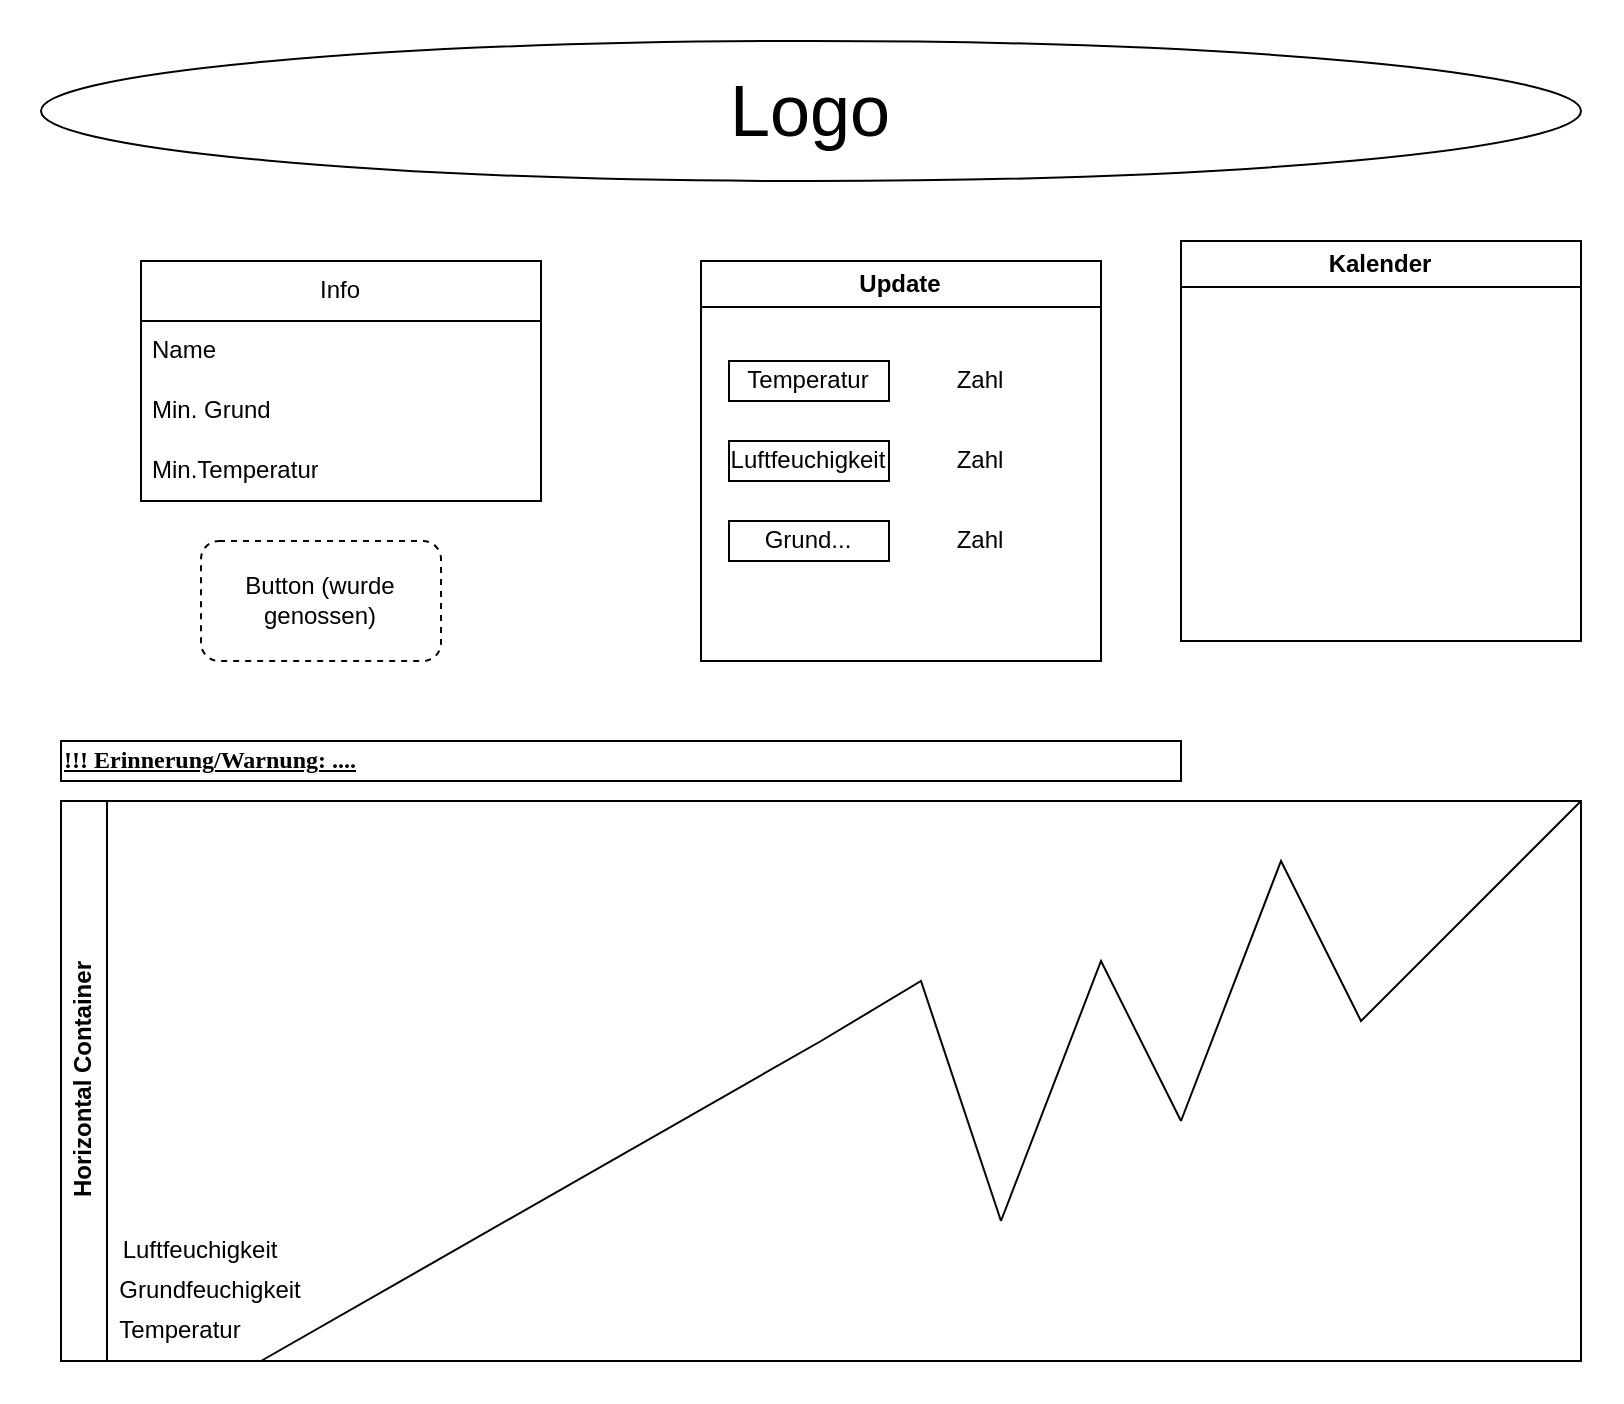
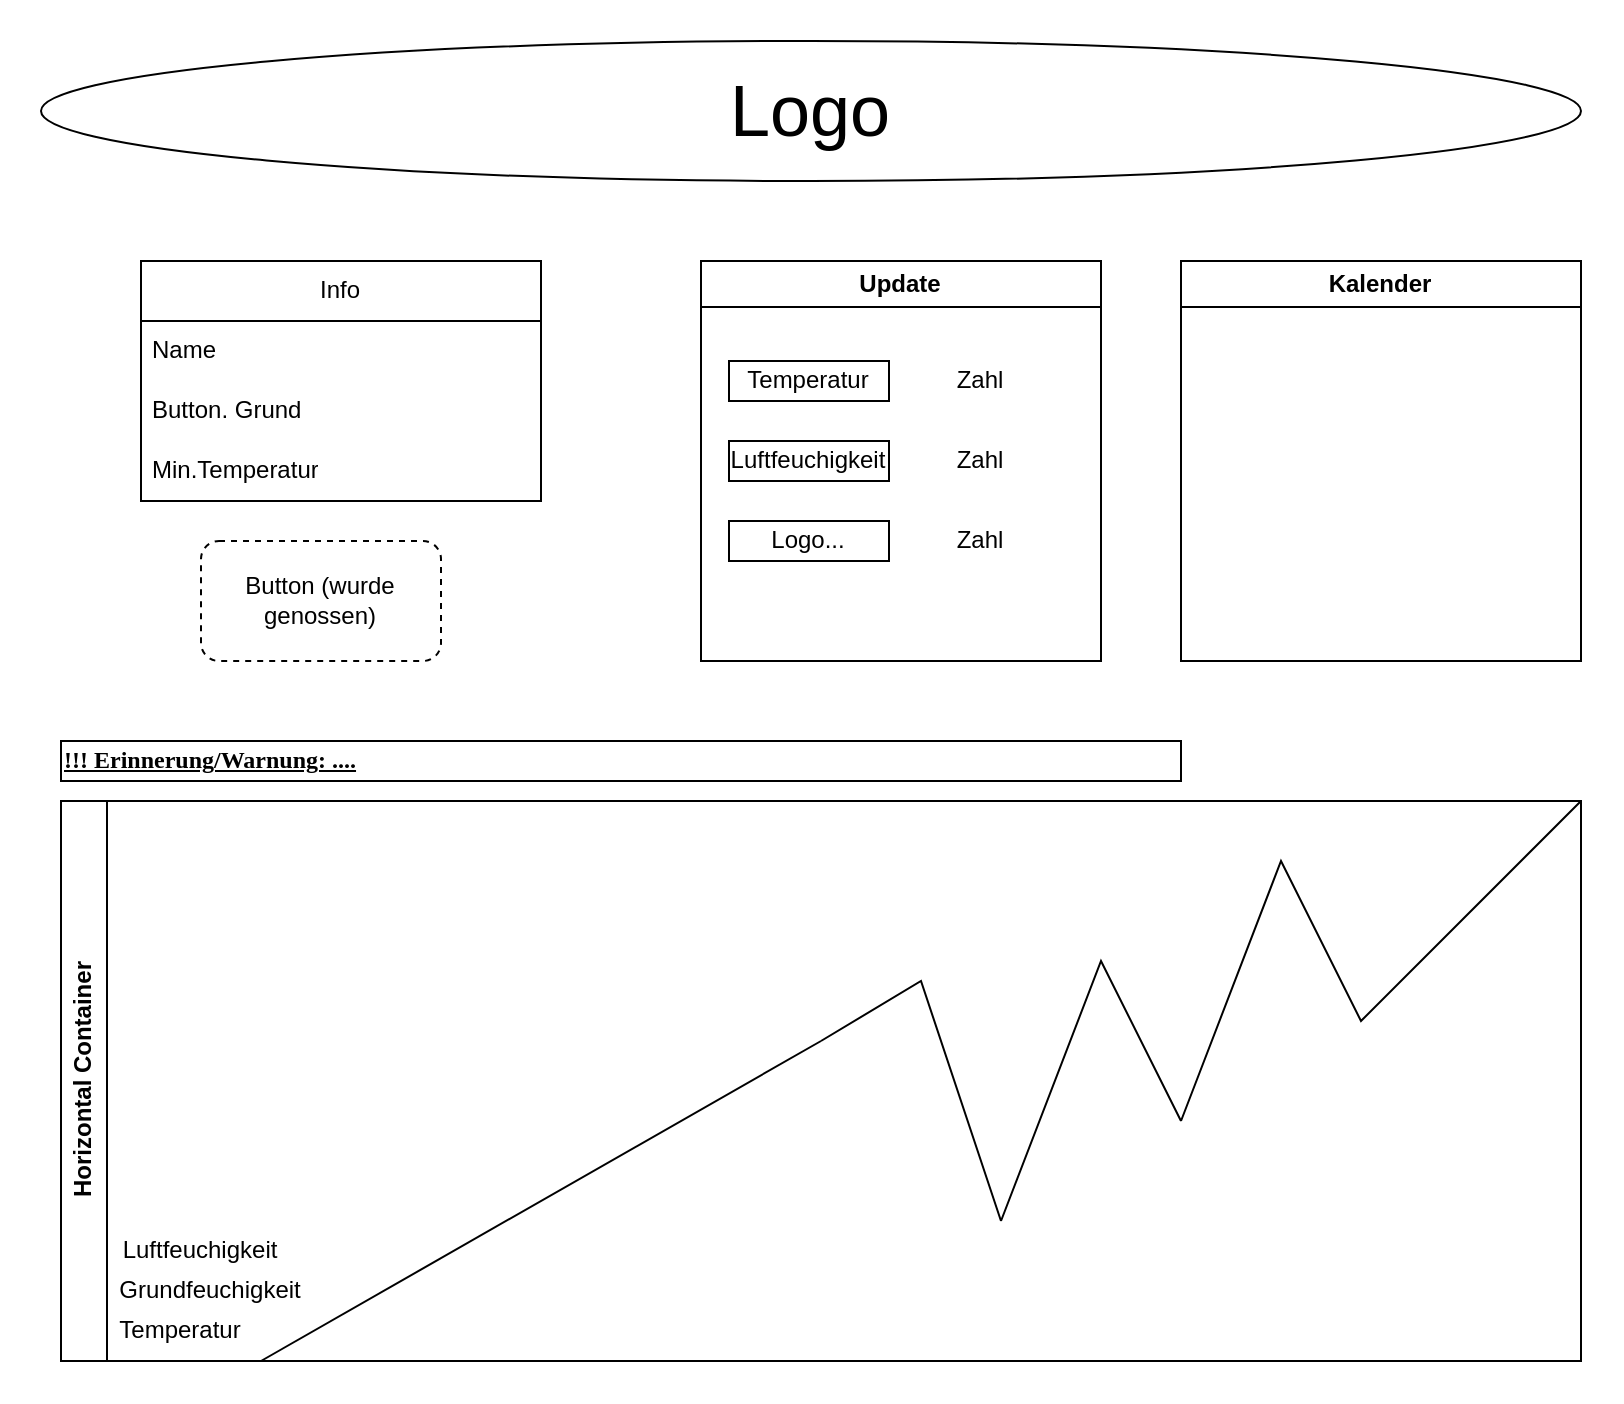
(211, 411) -> (234, 411)
(1381, 441) -> (1381, 461)
(809, 541) -> (809, 541)
